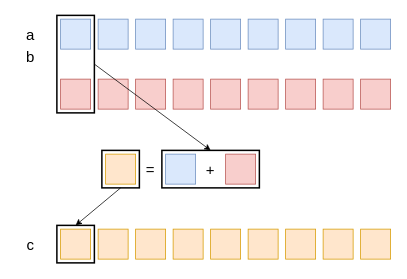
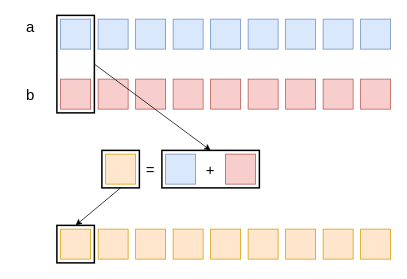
(30, 34) -> (30, 27)
(30, 57) -> (30, 94)
(30, 244) -> none
